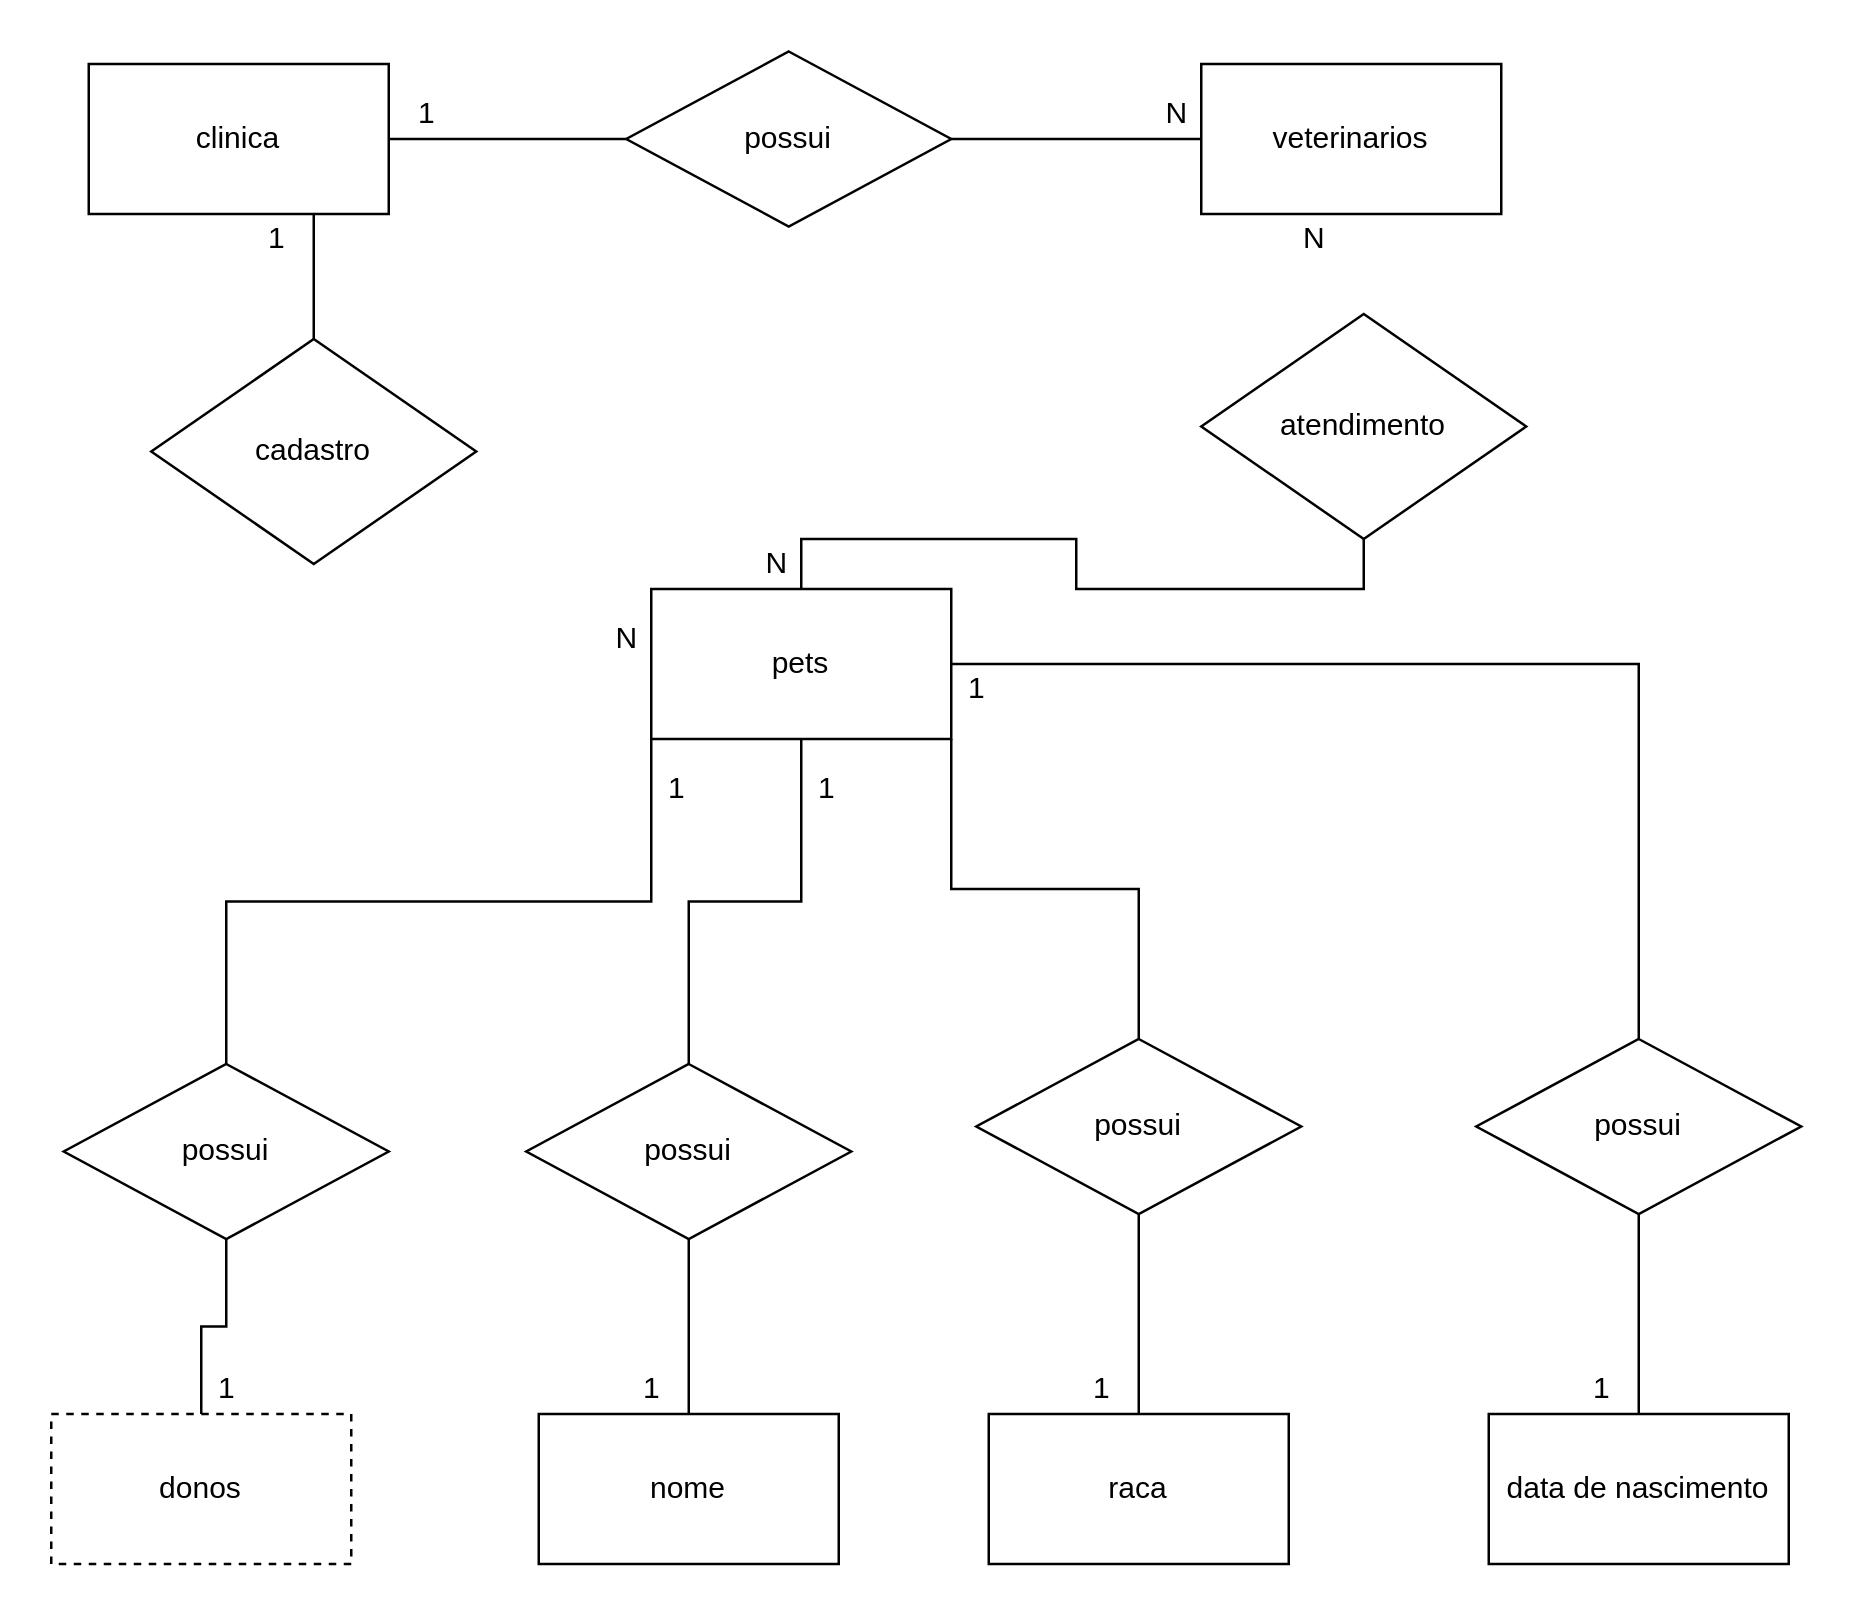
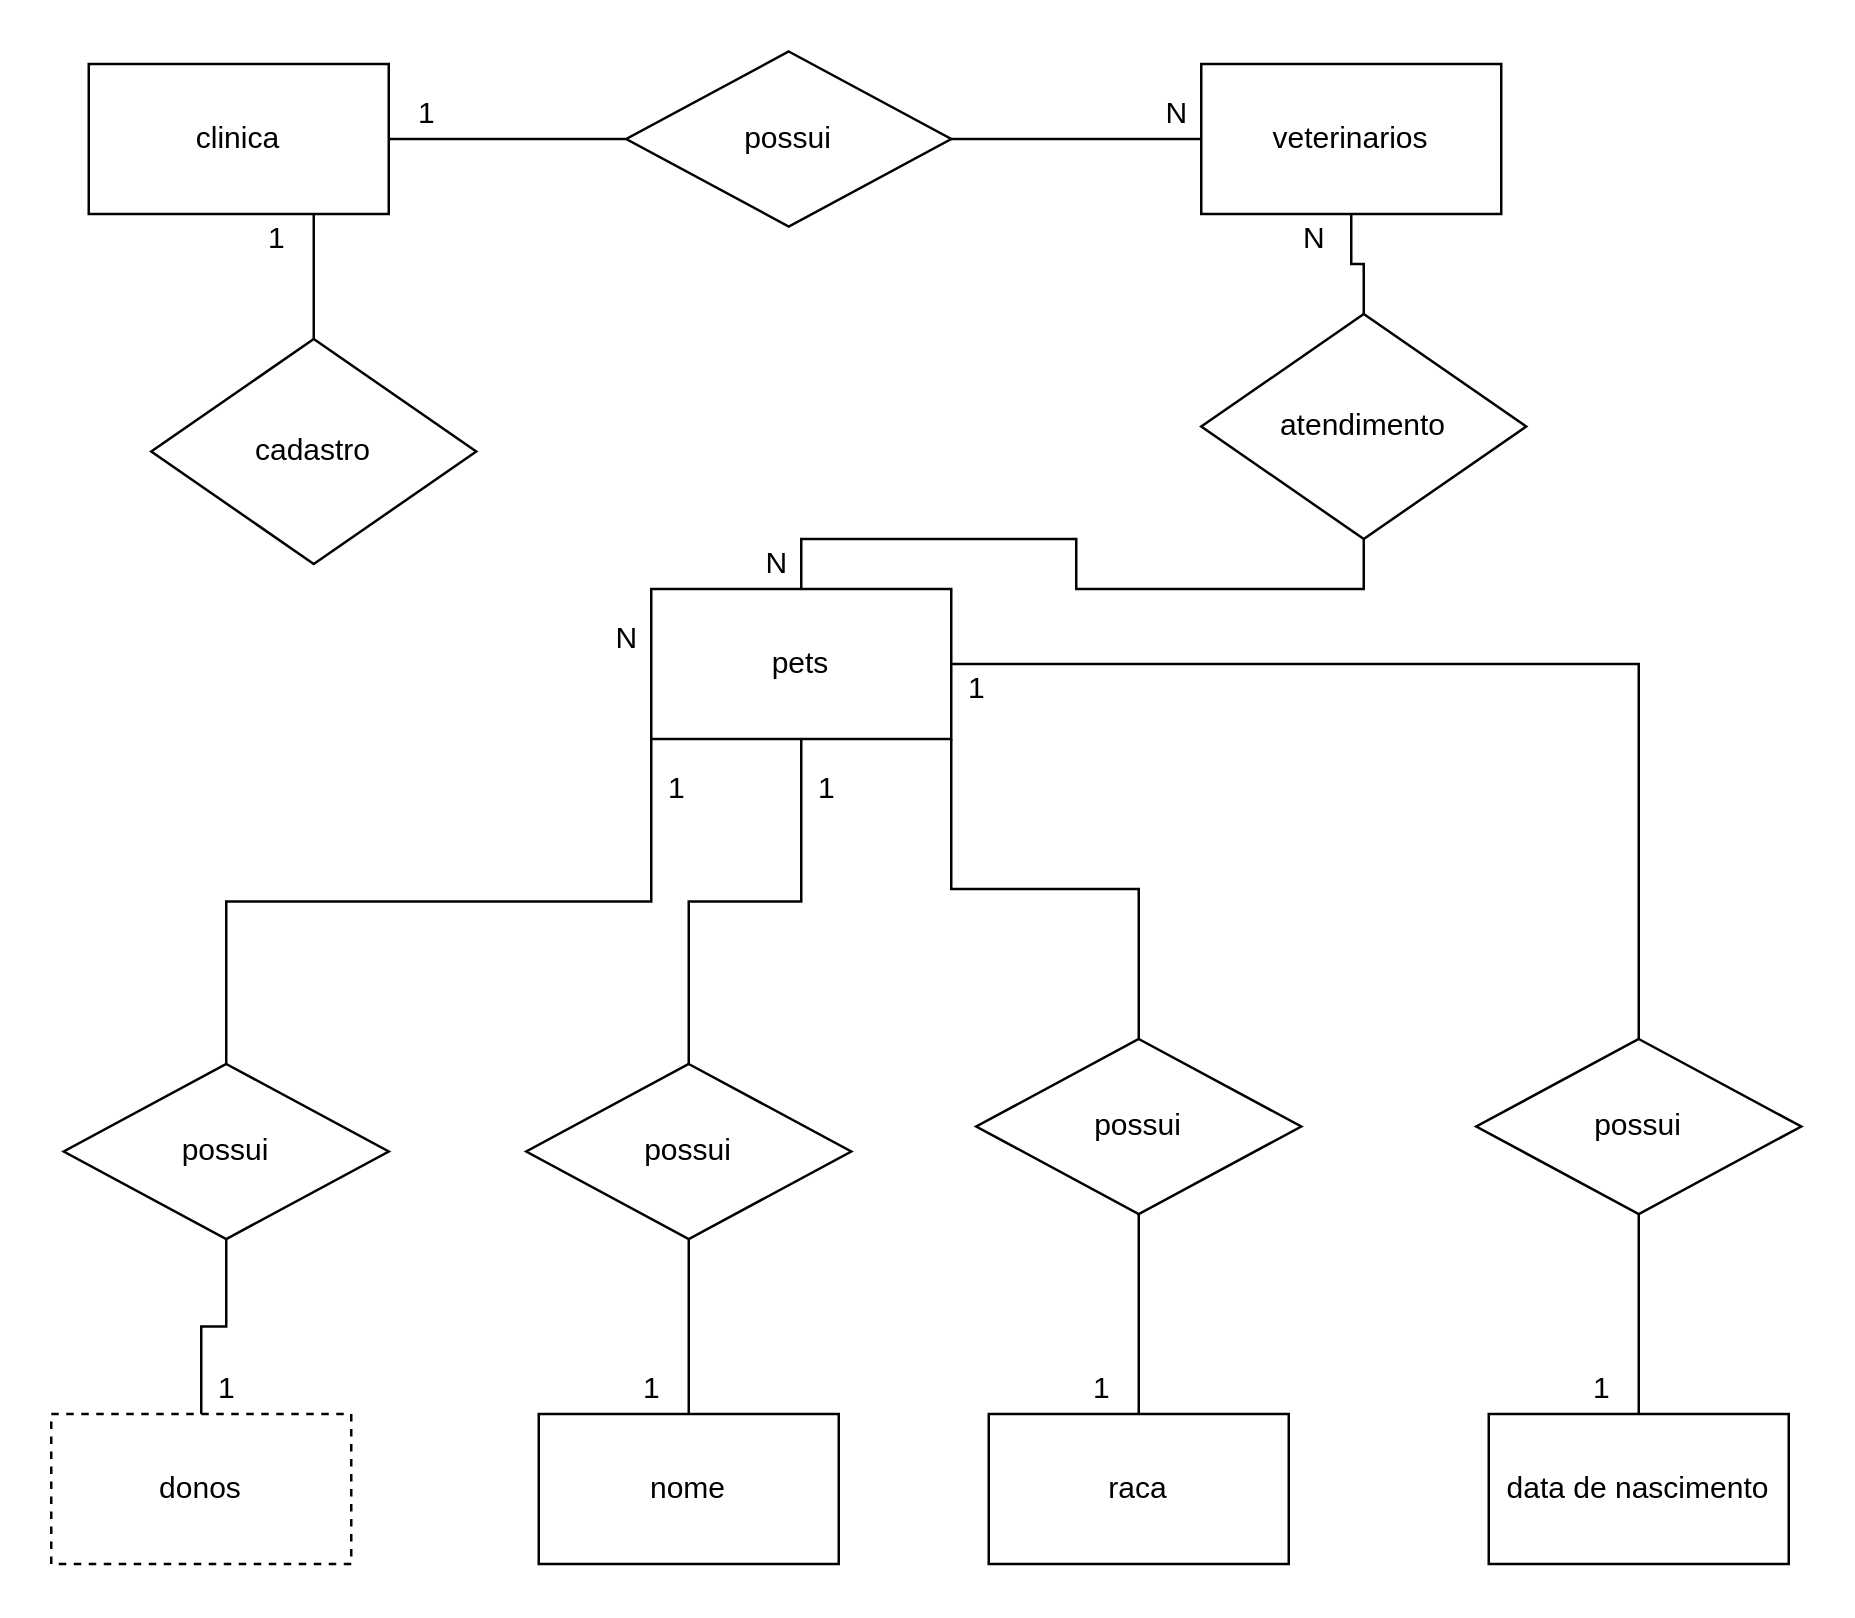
none -> (1358, 264)
